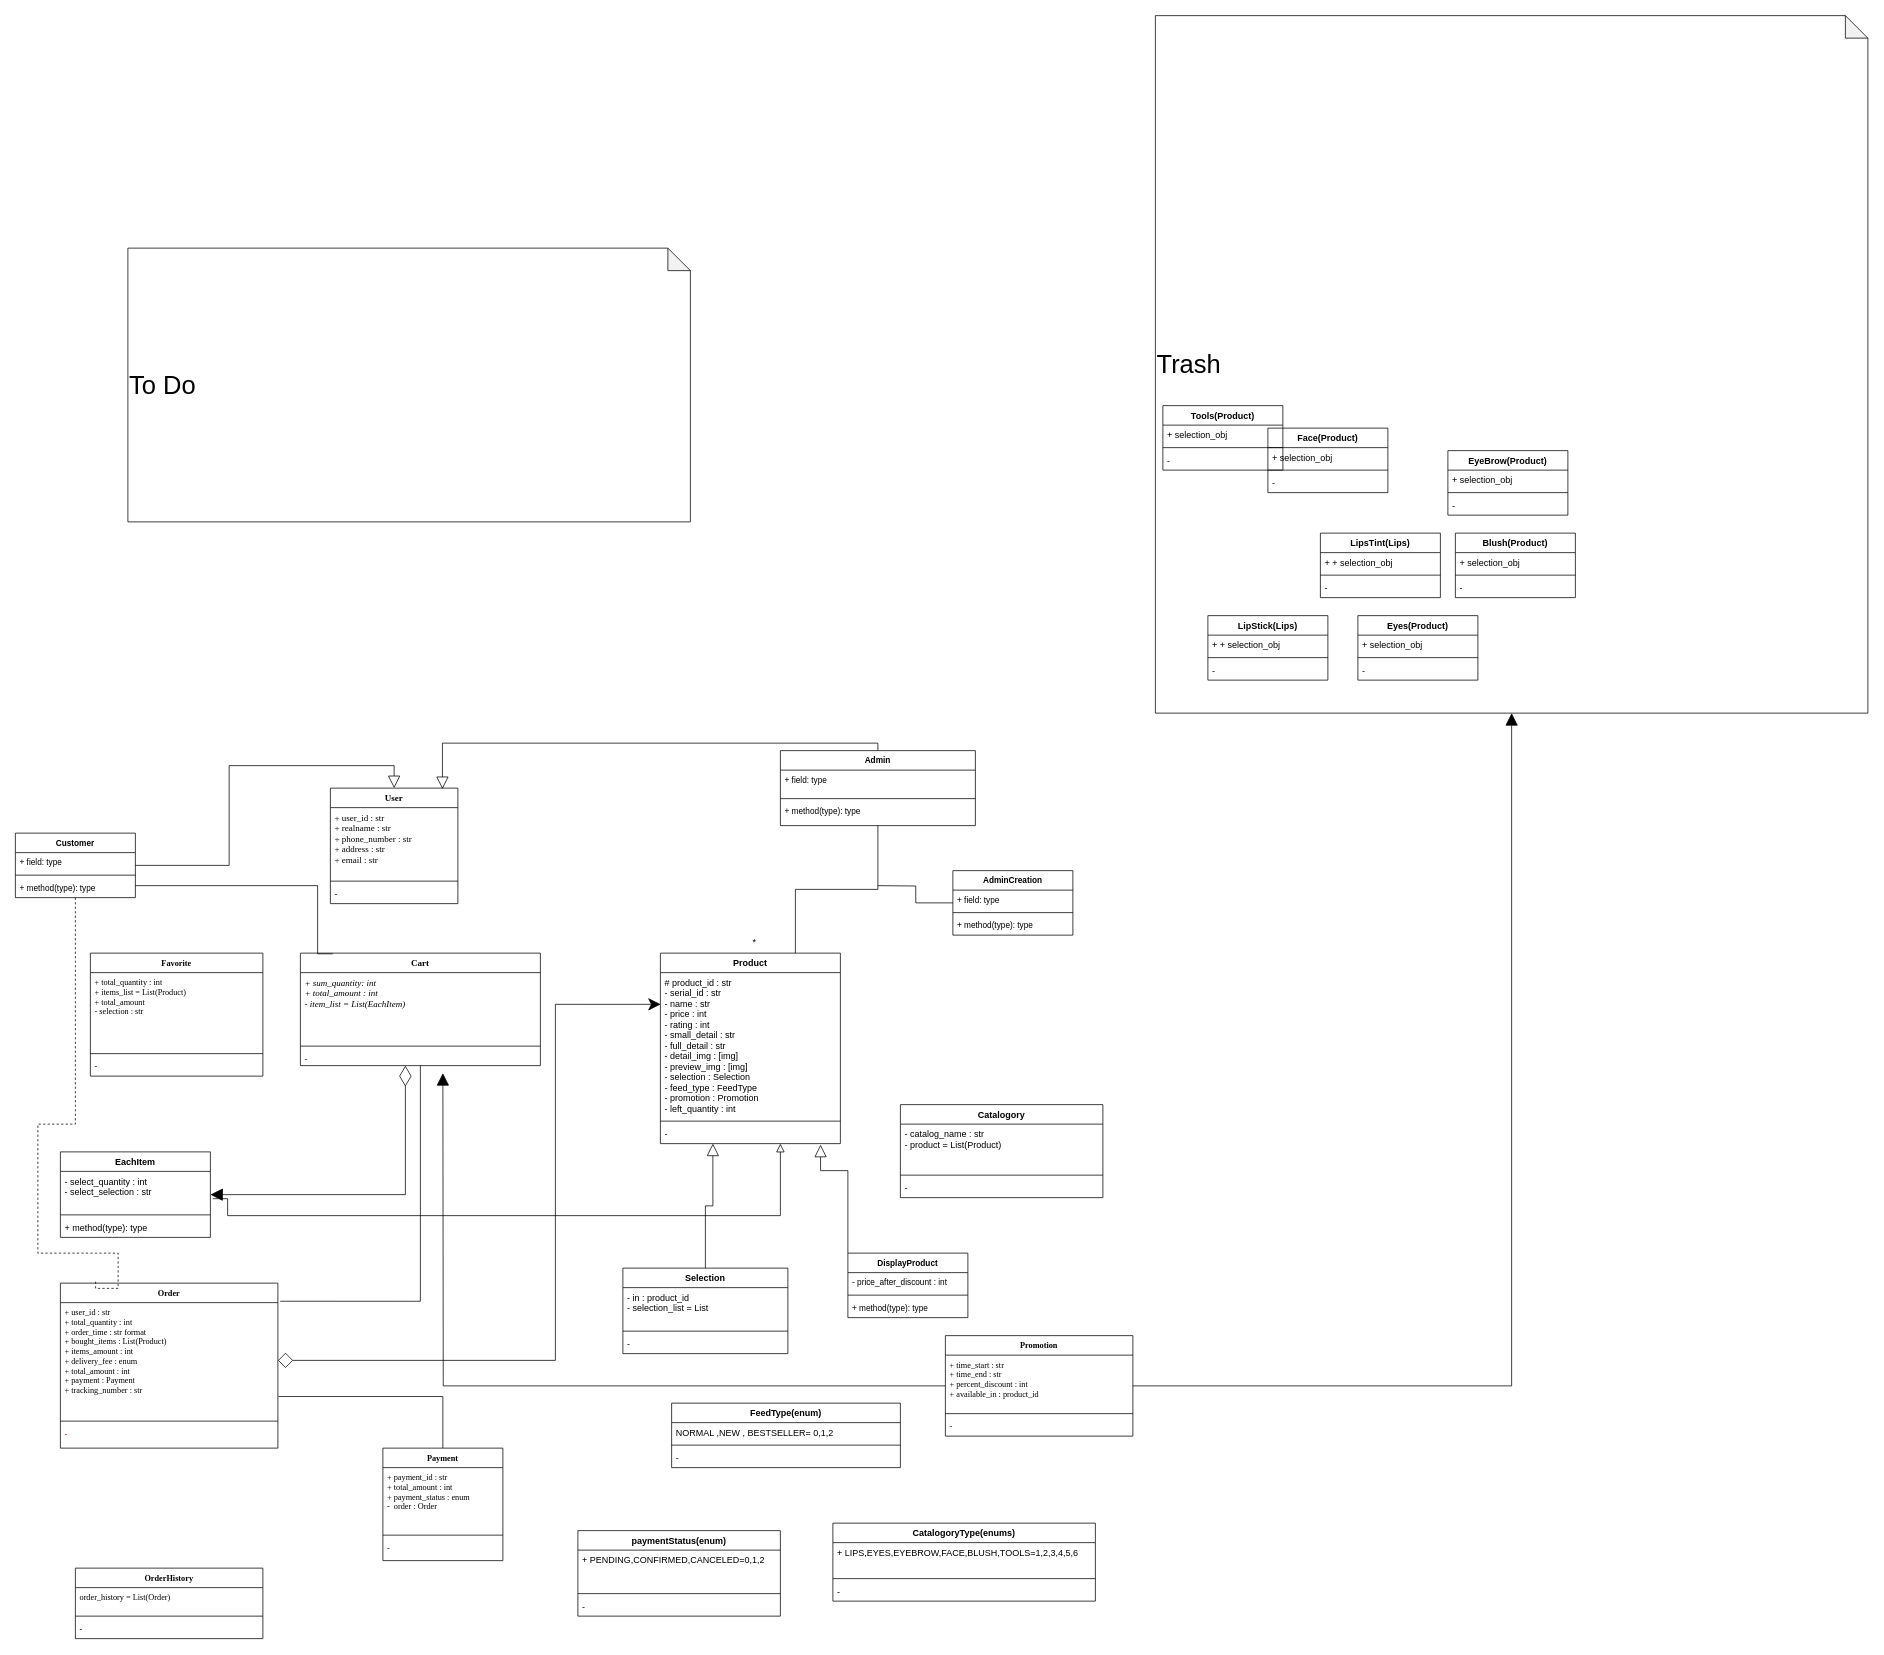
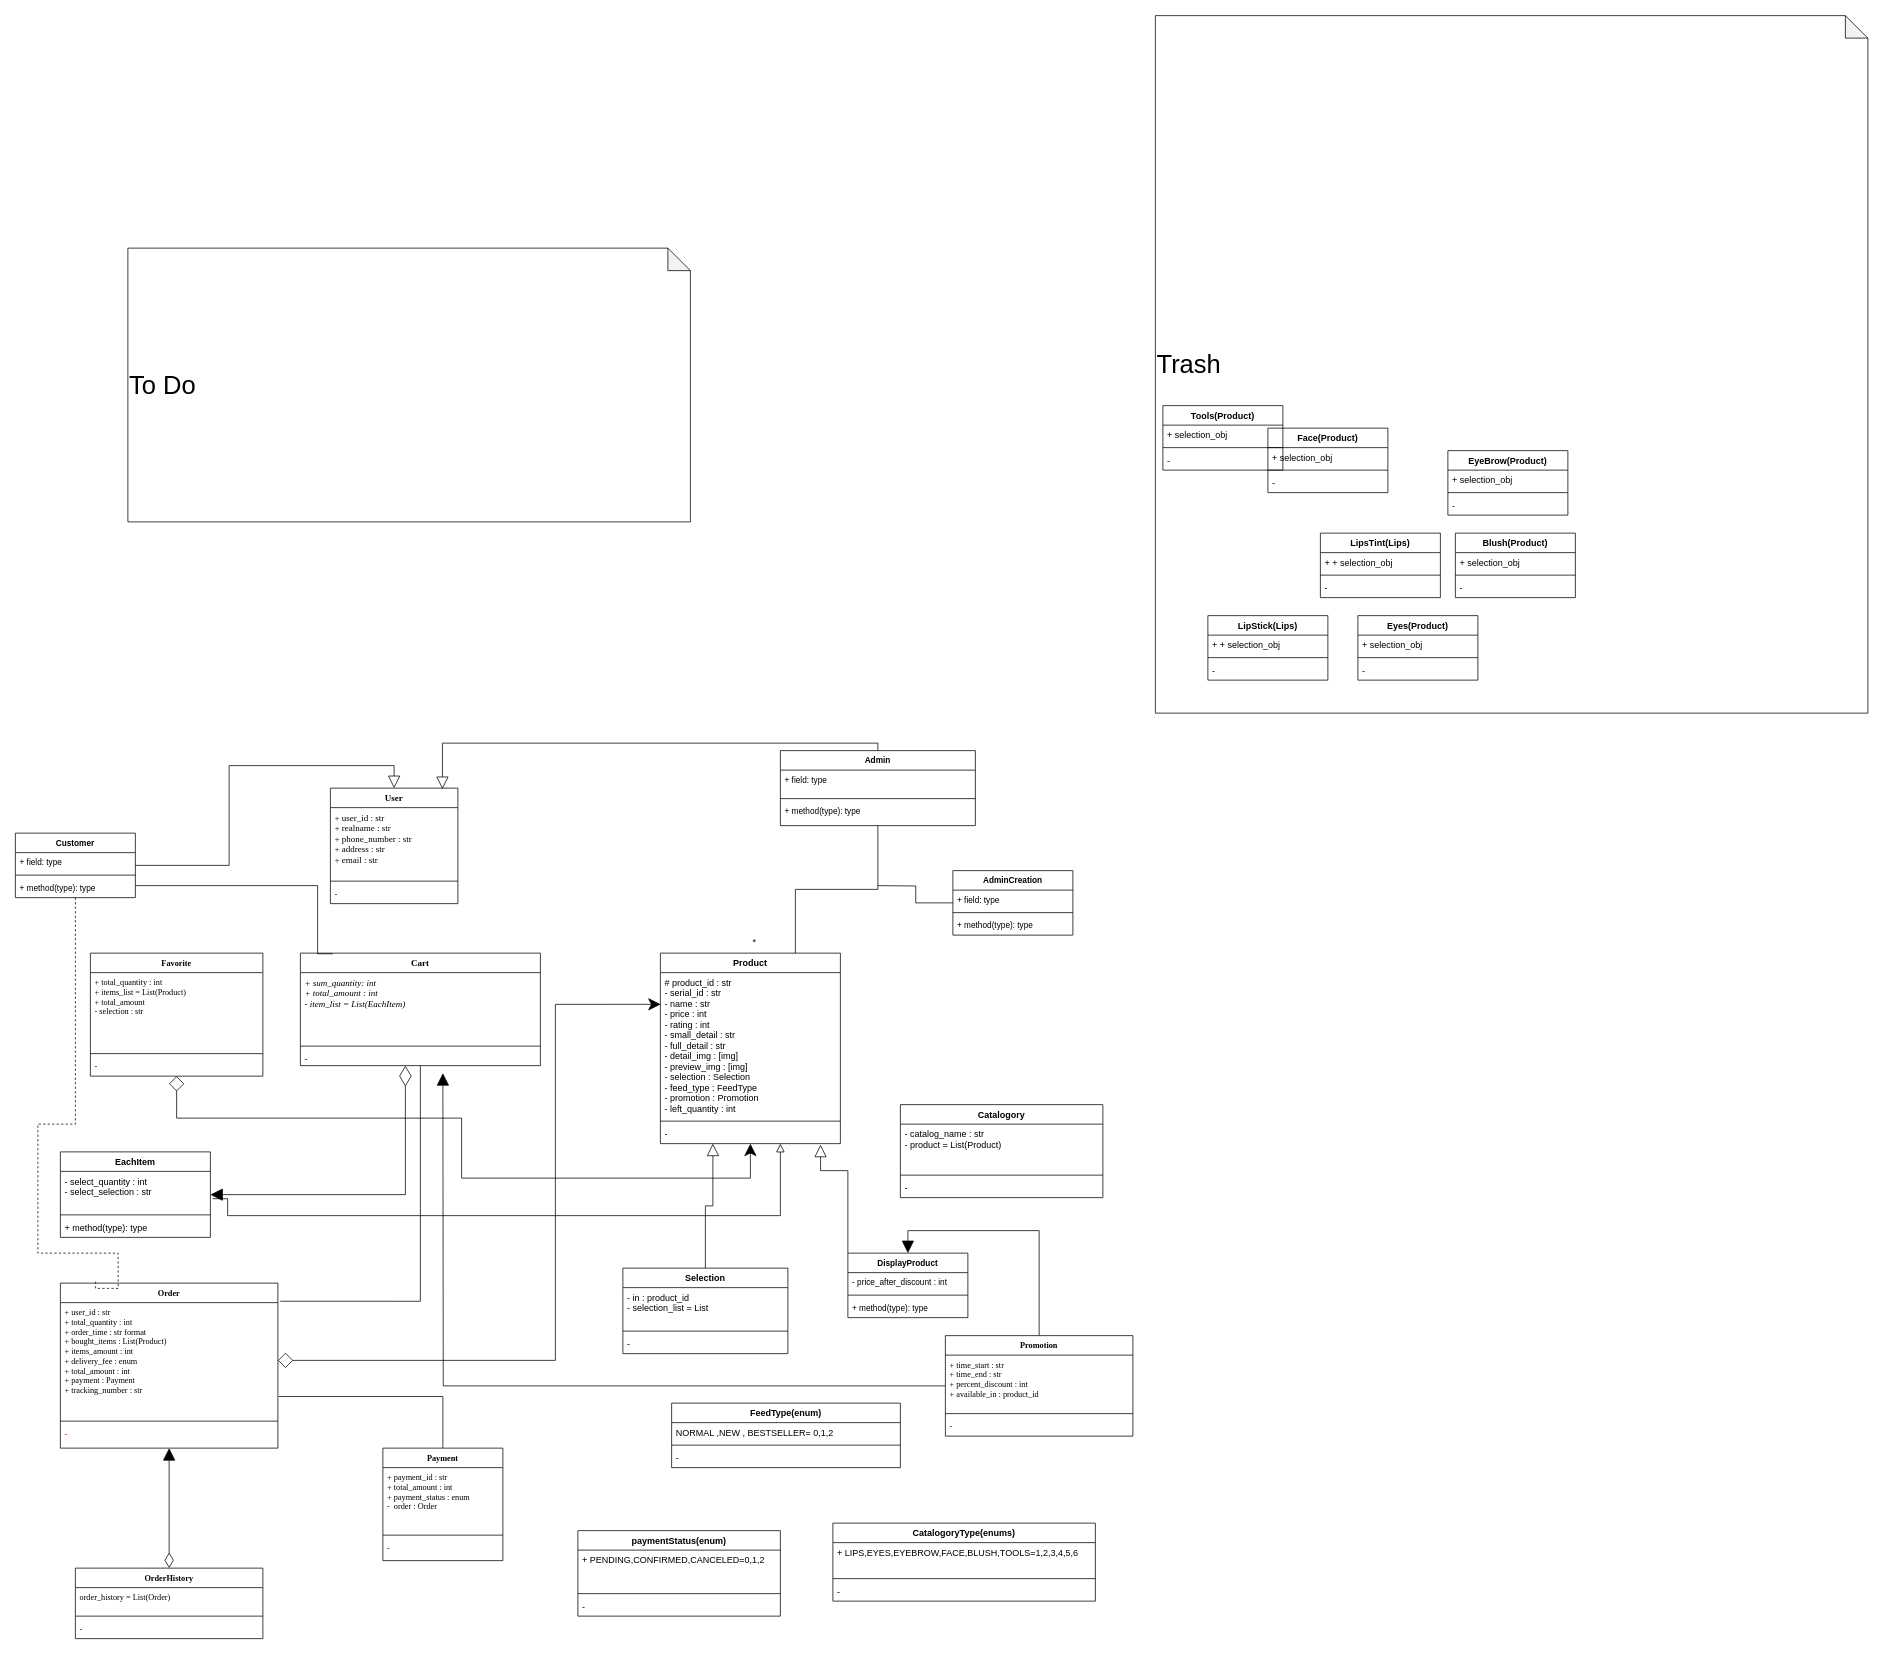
(1512, 1057) -> (970, 1230)
none -> (462, 1147)
none -> (169, 1552)
